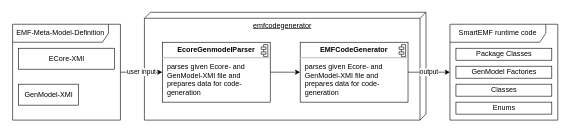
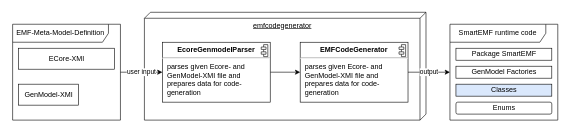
(505, 54) -> (505, 54)
(504, 90) -> (504, 90)
(504, 108) -> (504, 108)
